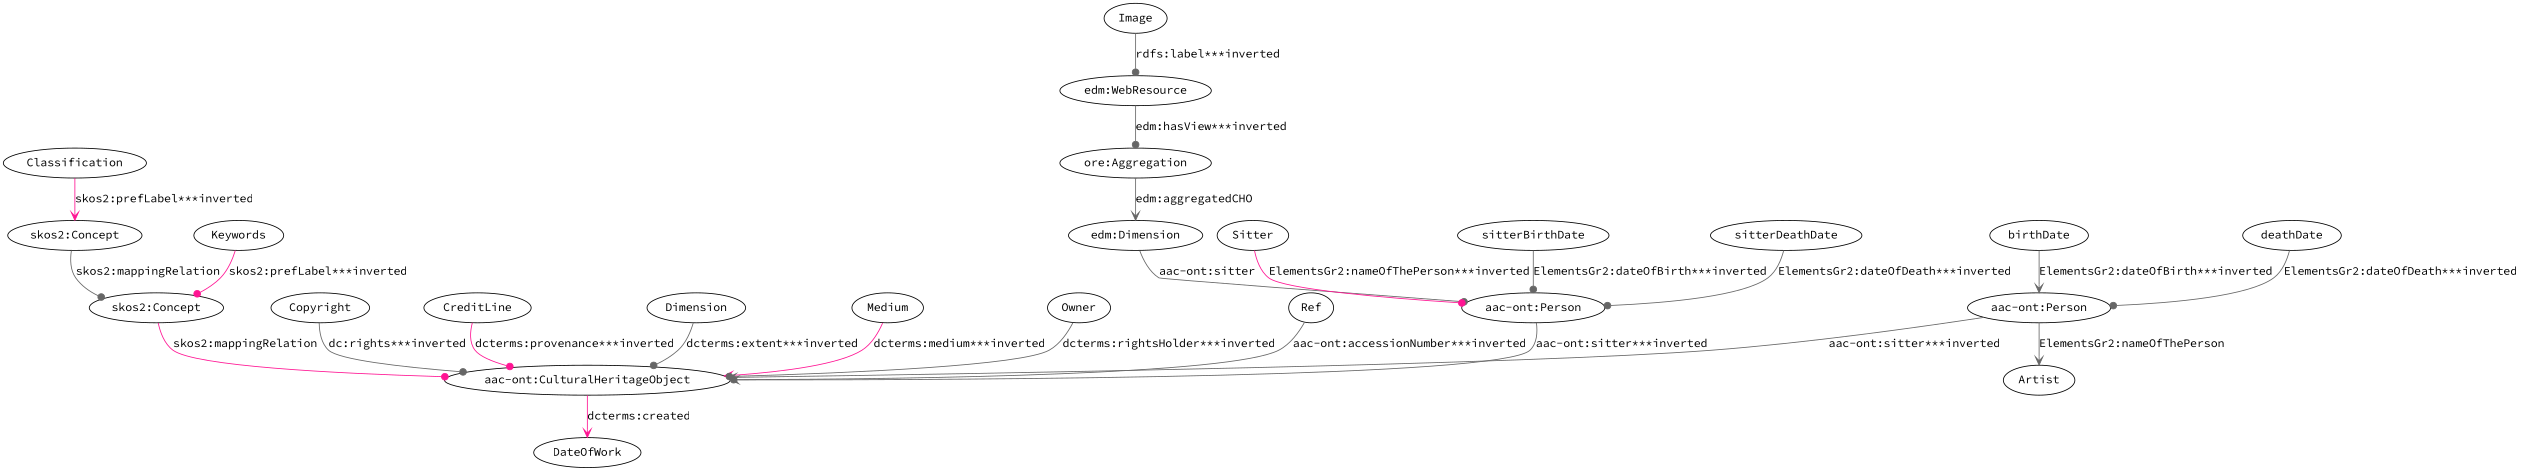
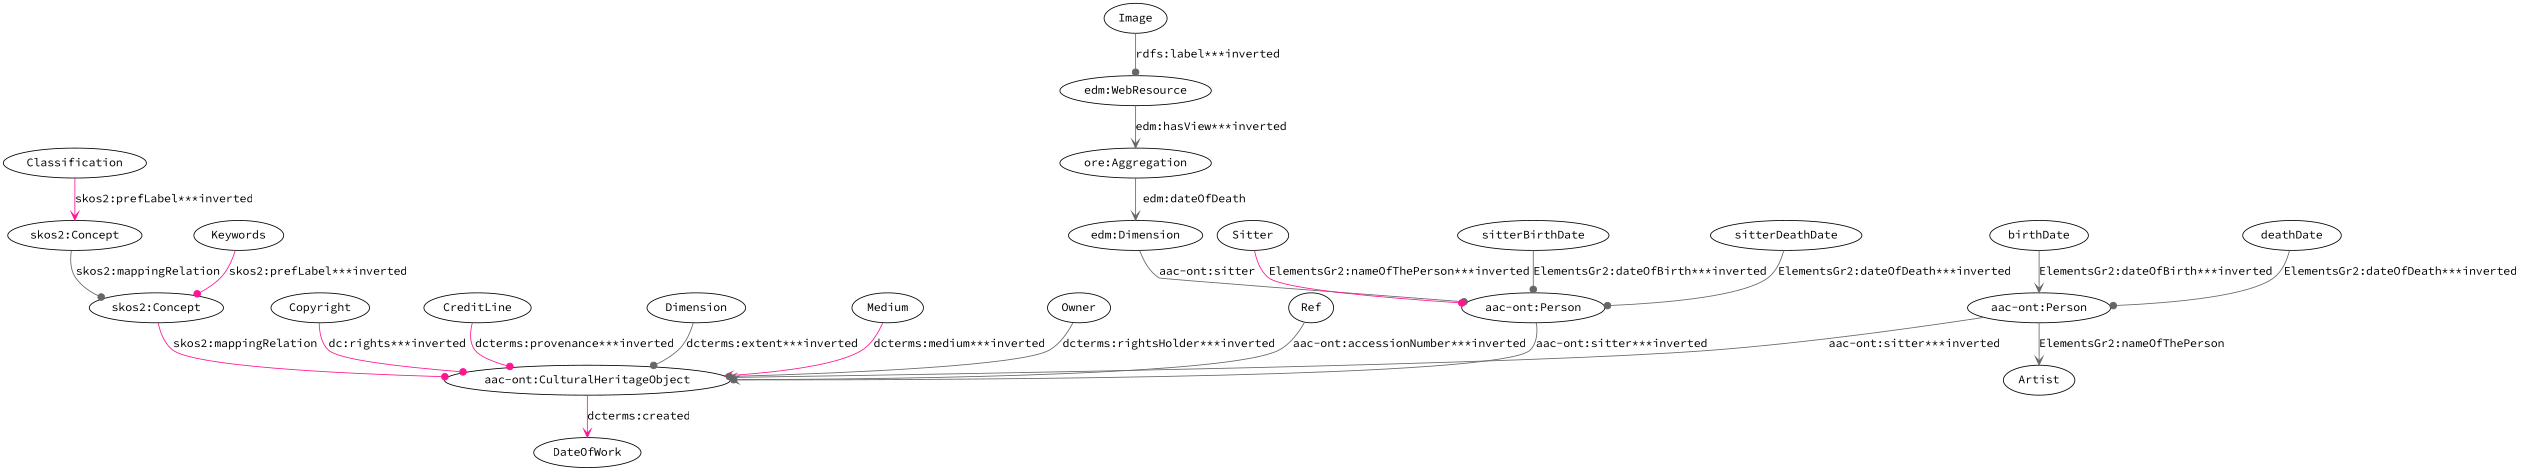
(1136, 124) -> (1136, 124)
(1194, 199) -> (1194, 199)
(378, 363) -> (378, 363)
